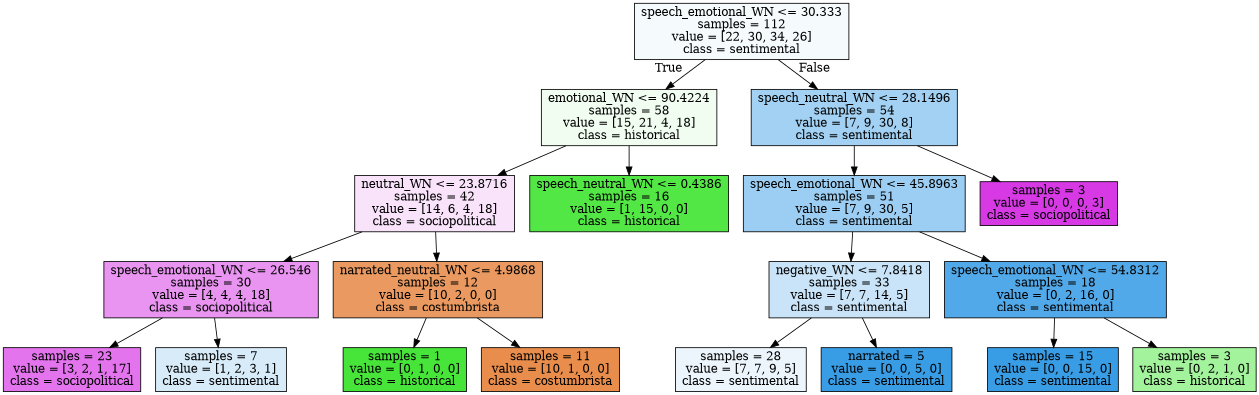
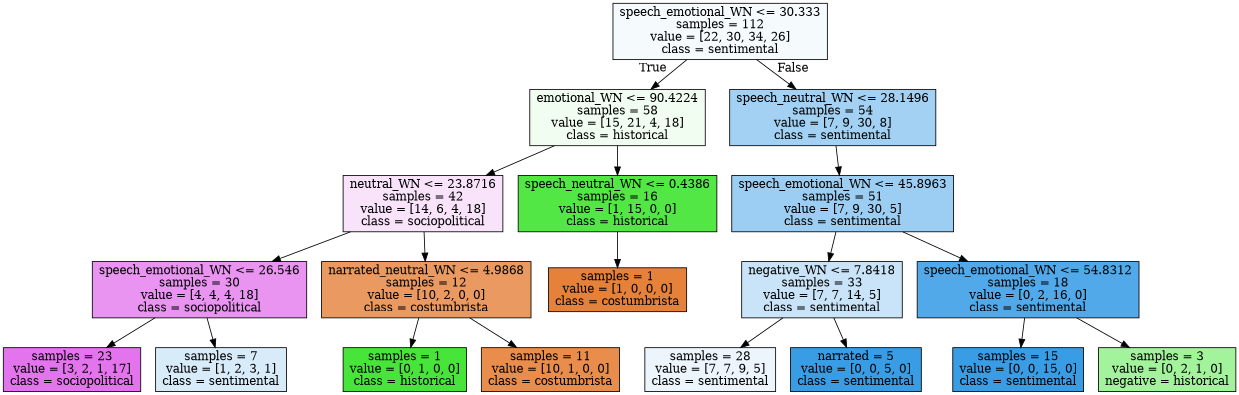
(1049, 204) -> none
none -> (618, 290)
(1194, 370) -> (1167, 370)
